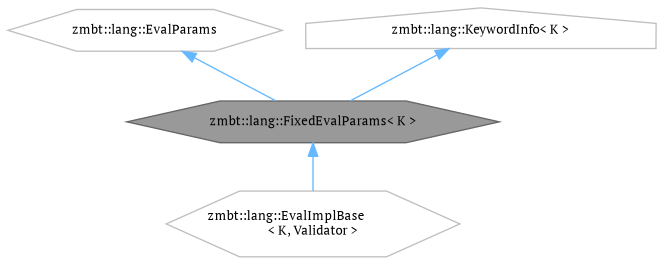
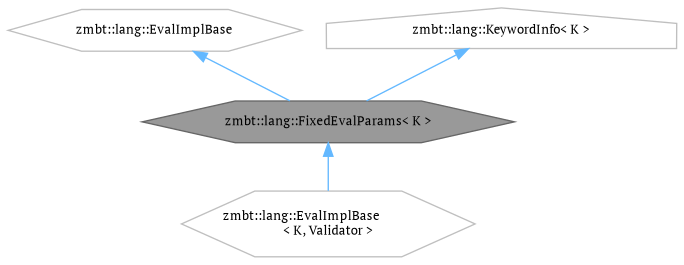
(145, 30) -> (155, 30)
